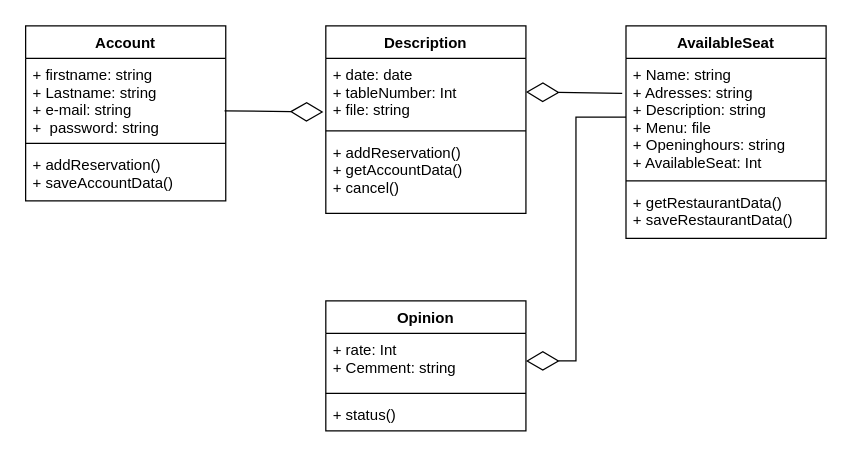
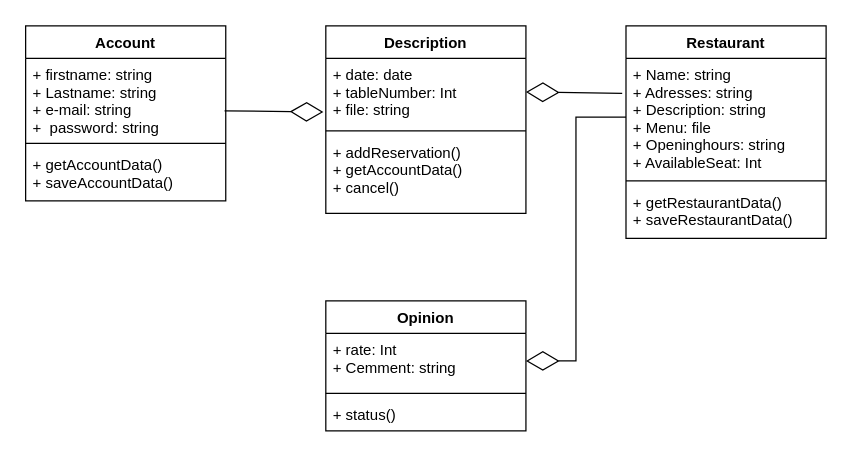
(725, 43) -> (725, 43)
(104, 165) -> (106, 165)
